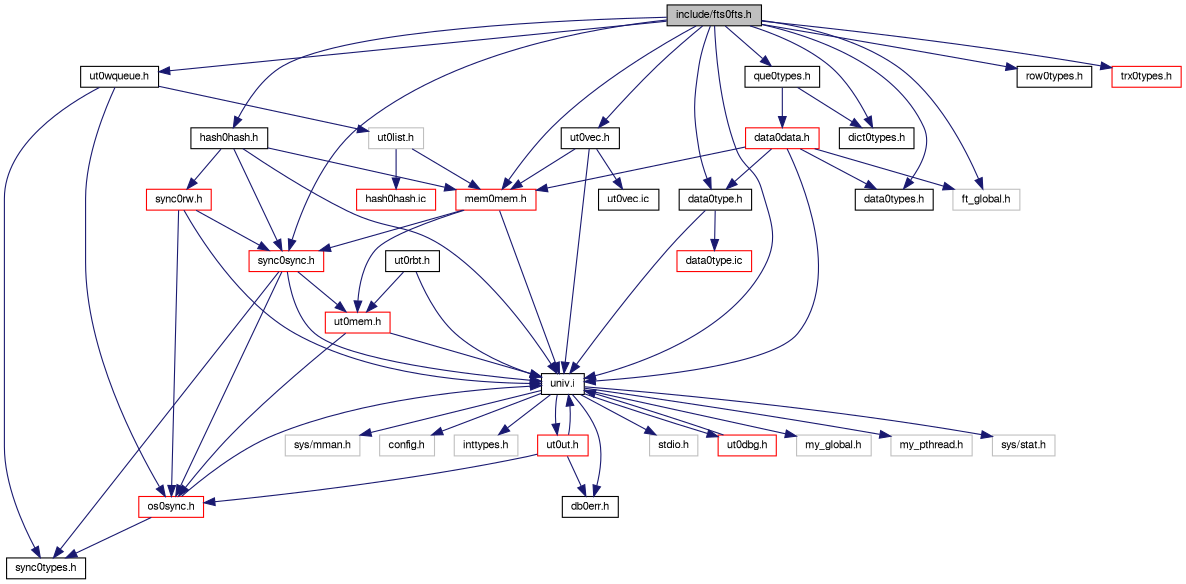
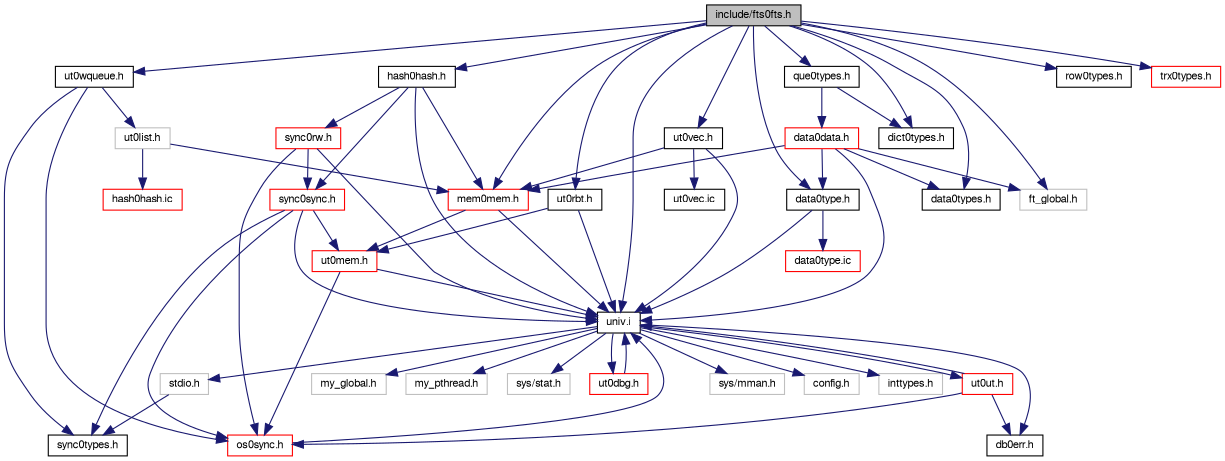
(444, 76) -> (611, 74)
(386, 232) -> none
(114, 535) -> (141, 412)
